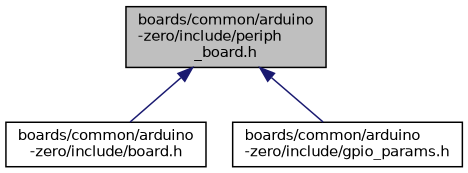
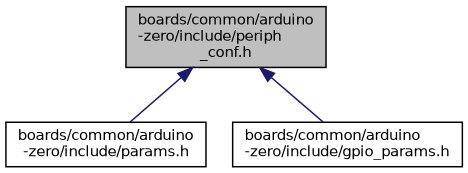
(226, 37) -> (226, 37)
(106, 144) -> (106, 144)
